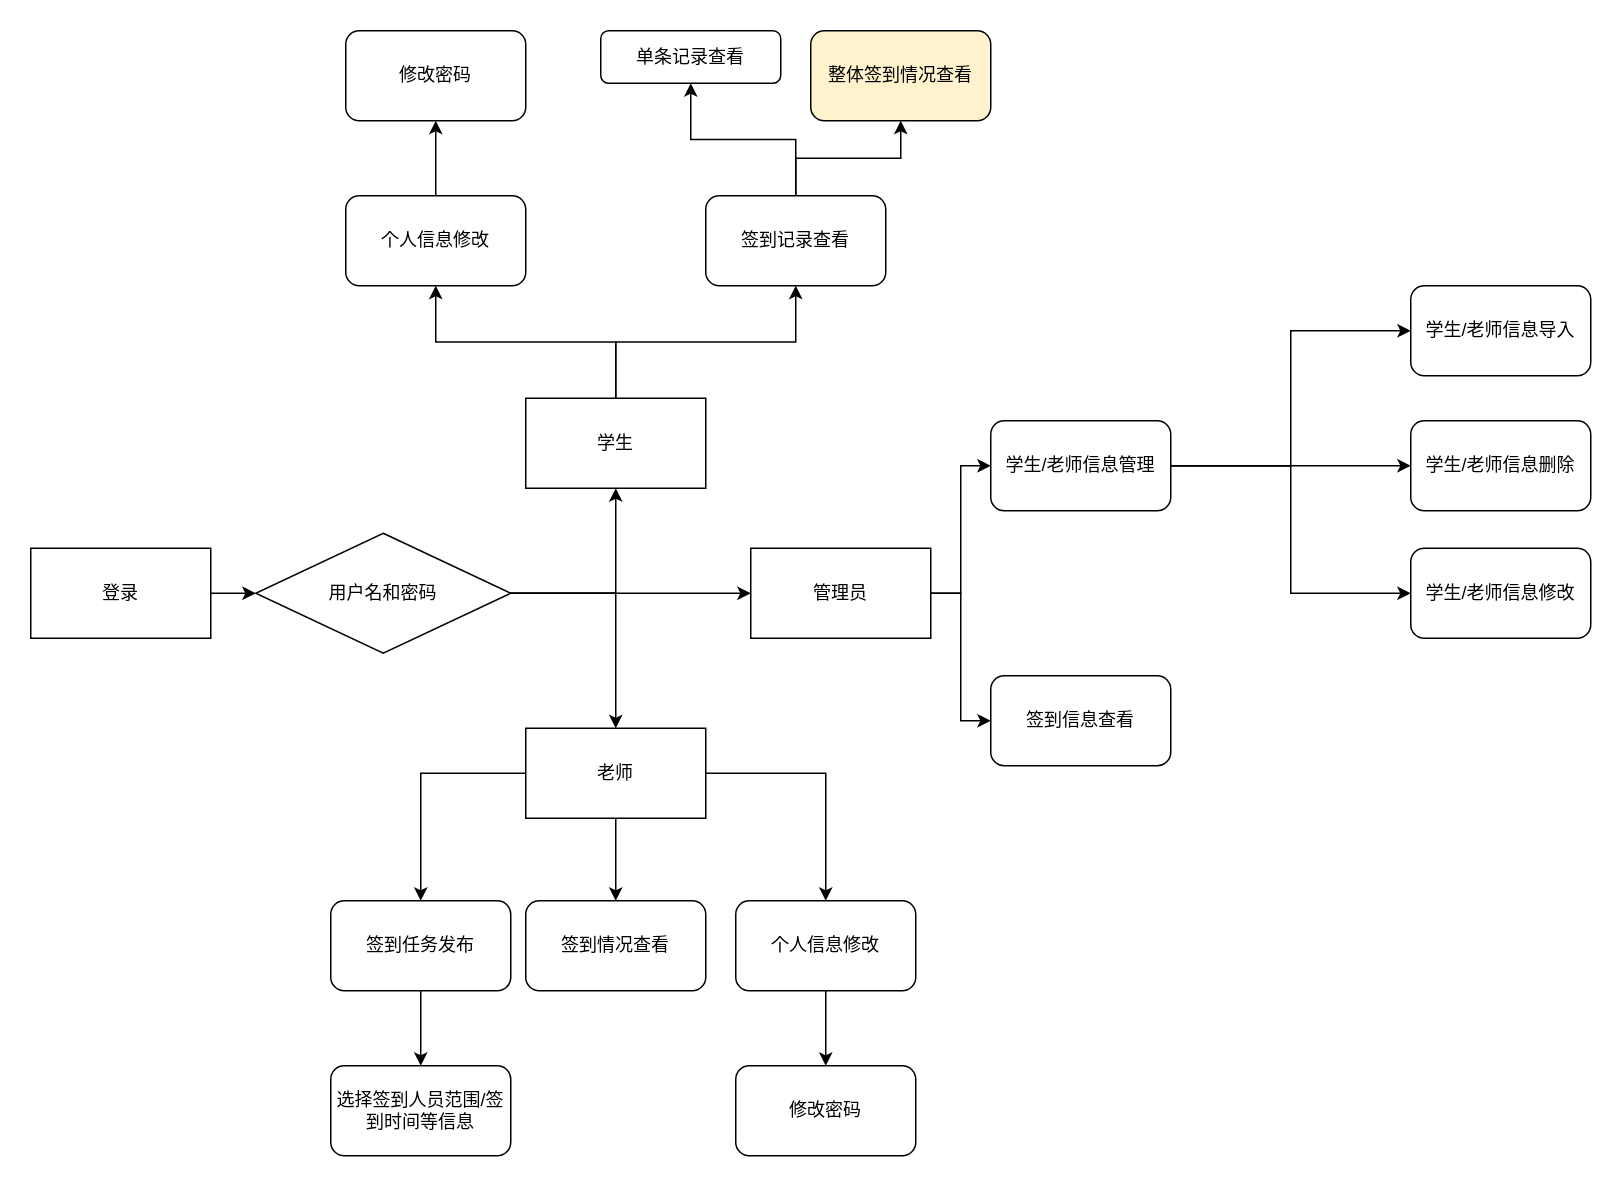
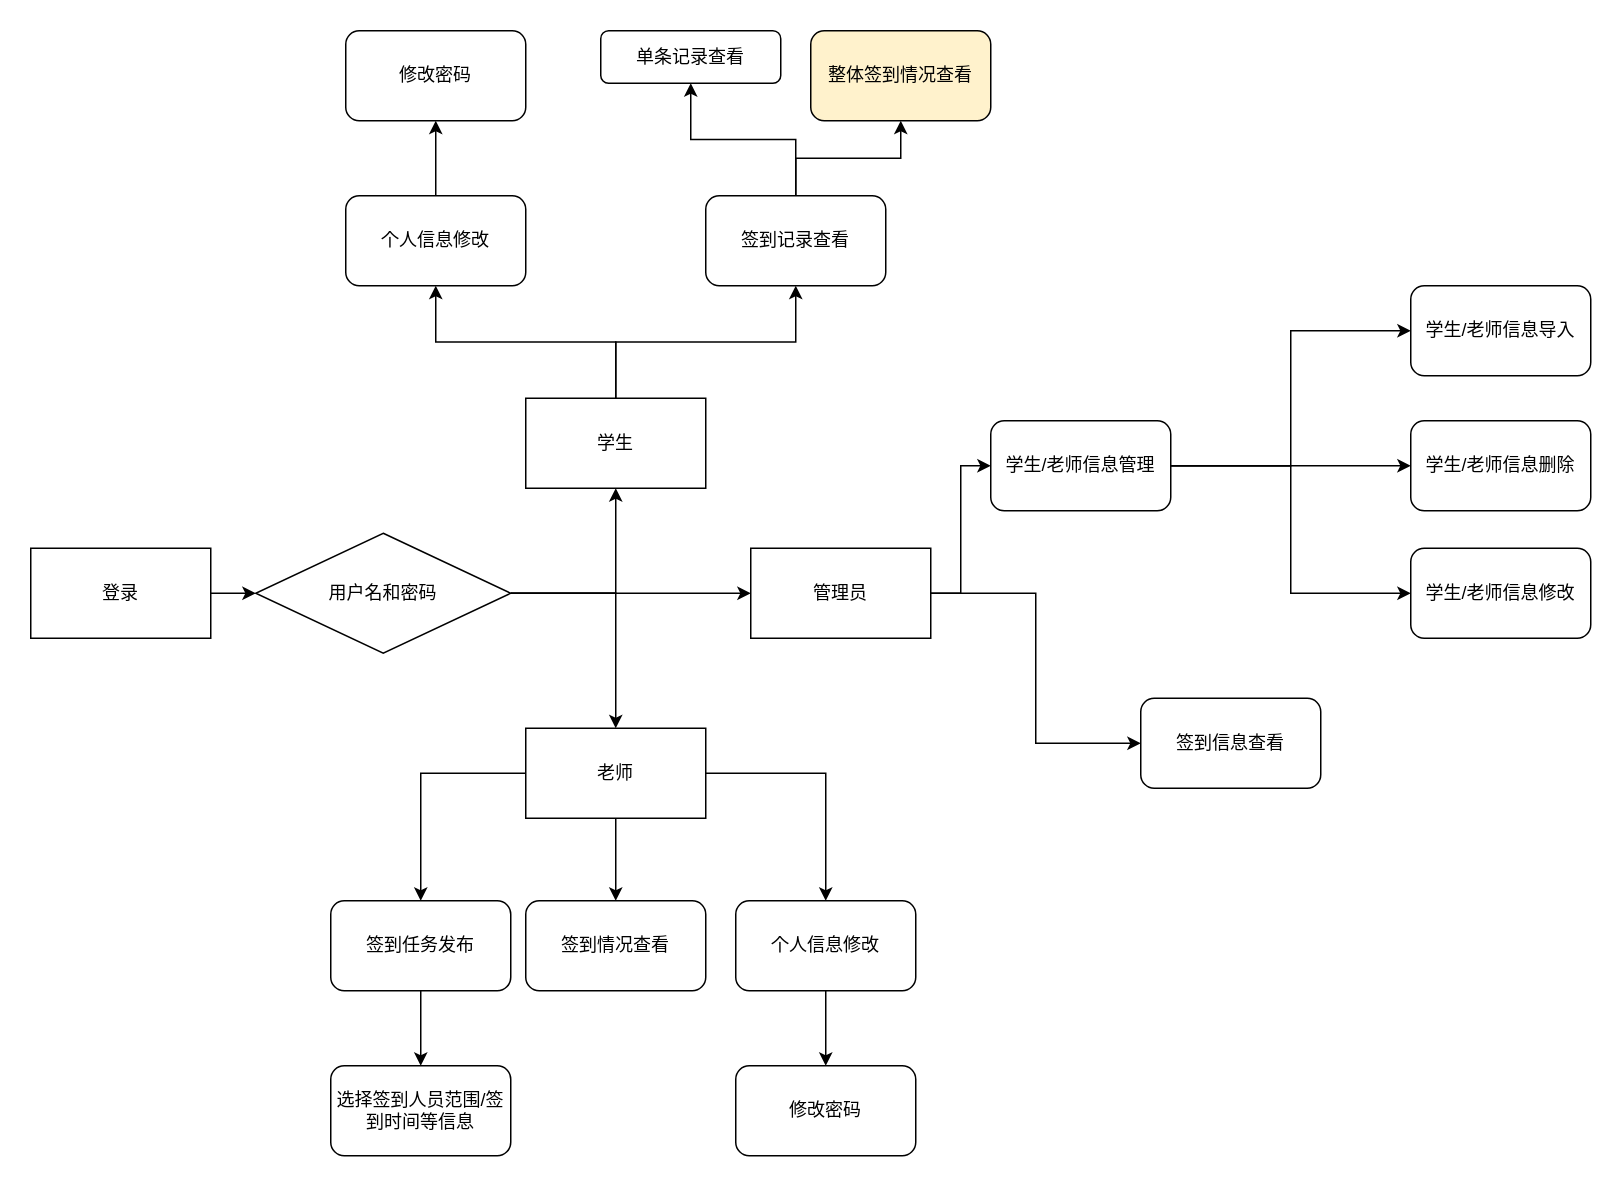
(1081, 721) -> (1231, 743)
